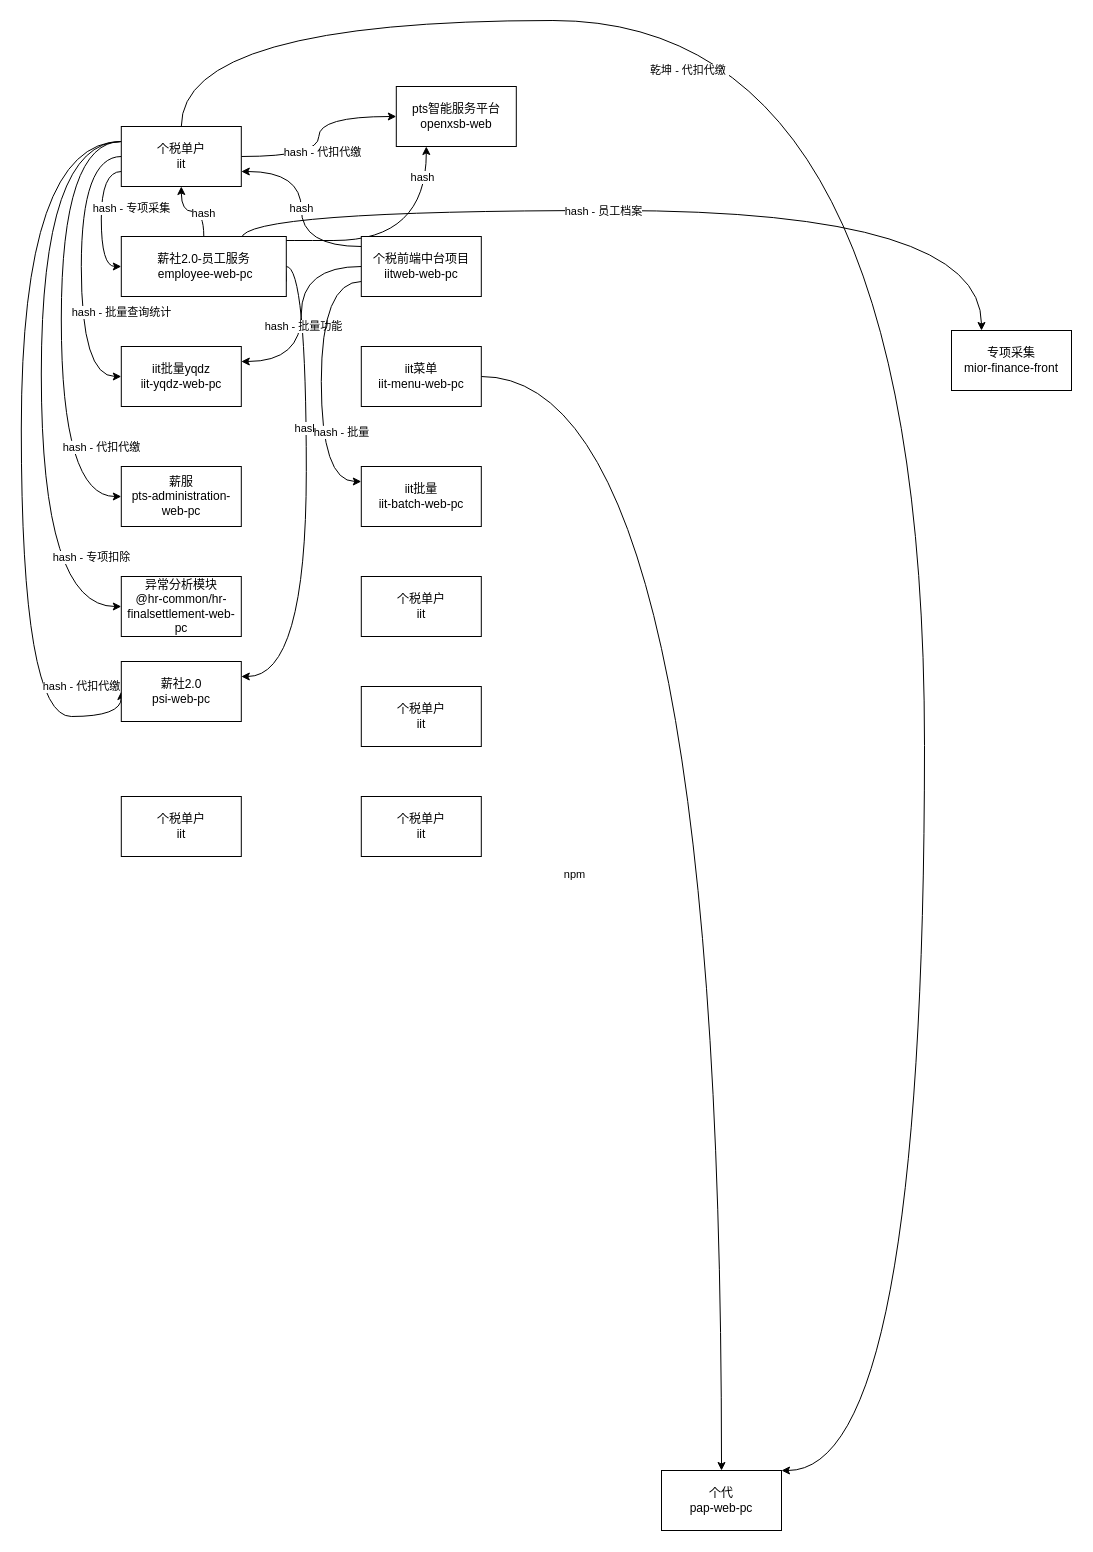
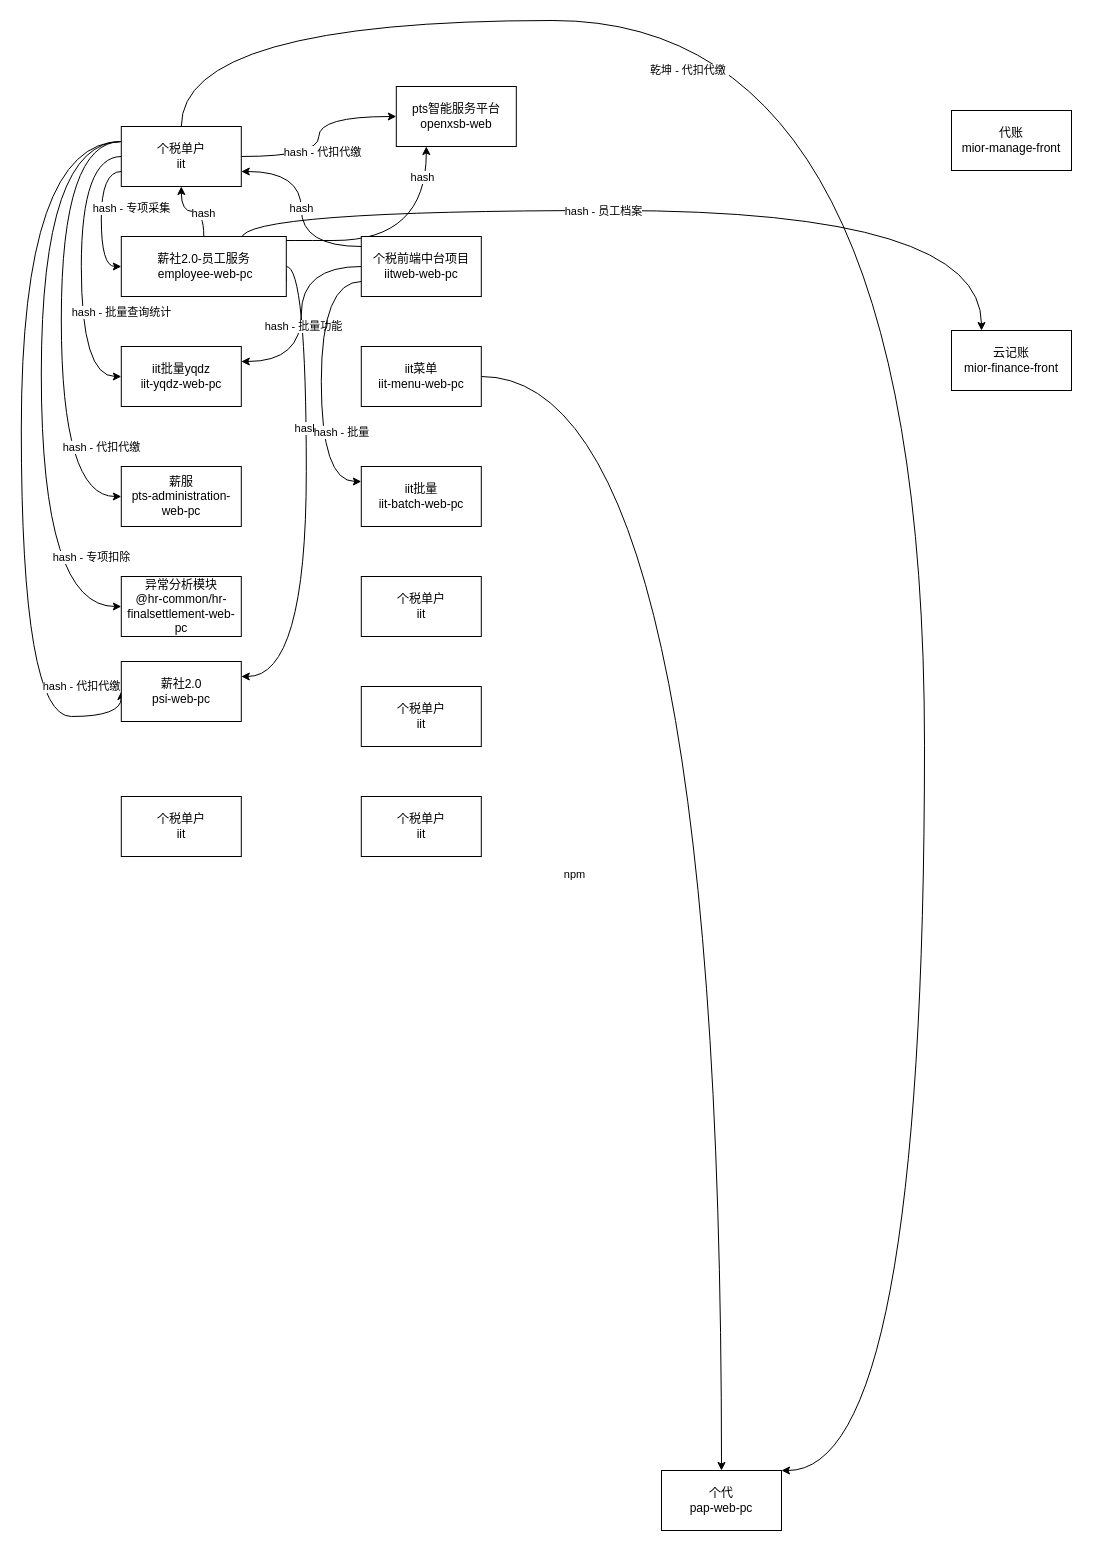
none -> (1012, 141)
(1012, 361) -> (1012, 361)
